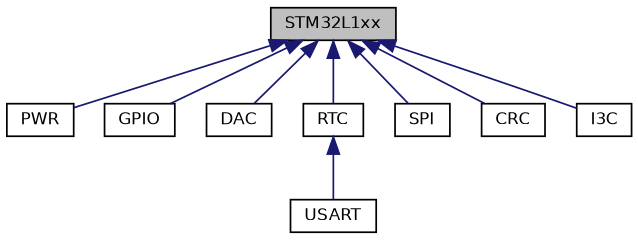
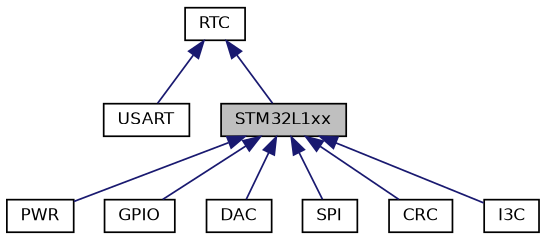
(333, 81) -> (255, 79)
